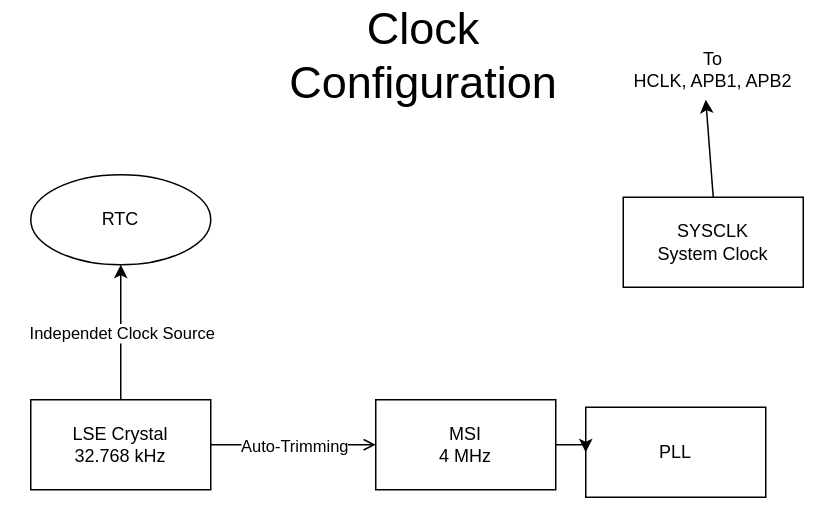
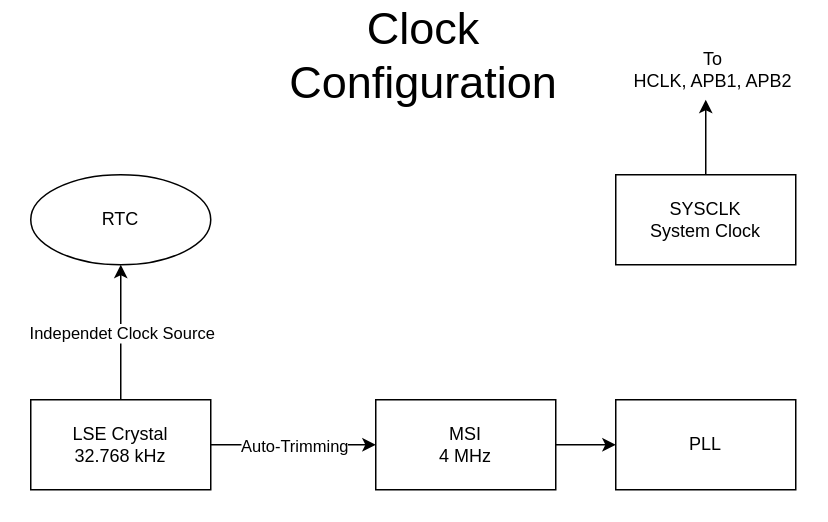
(713, 242) -> (706, 220)
(366, 445) -> (364, 445)
(676, 452) -> (706, 445)
